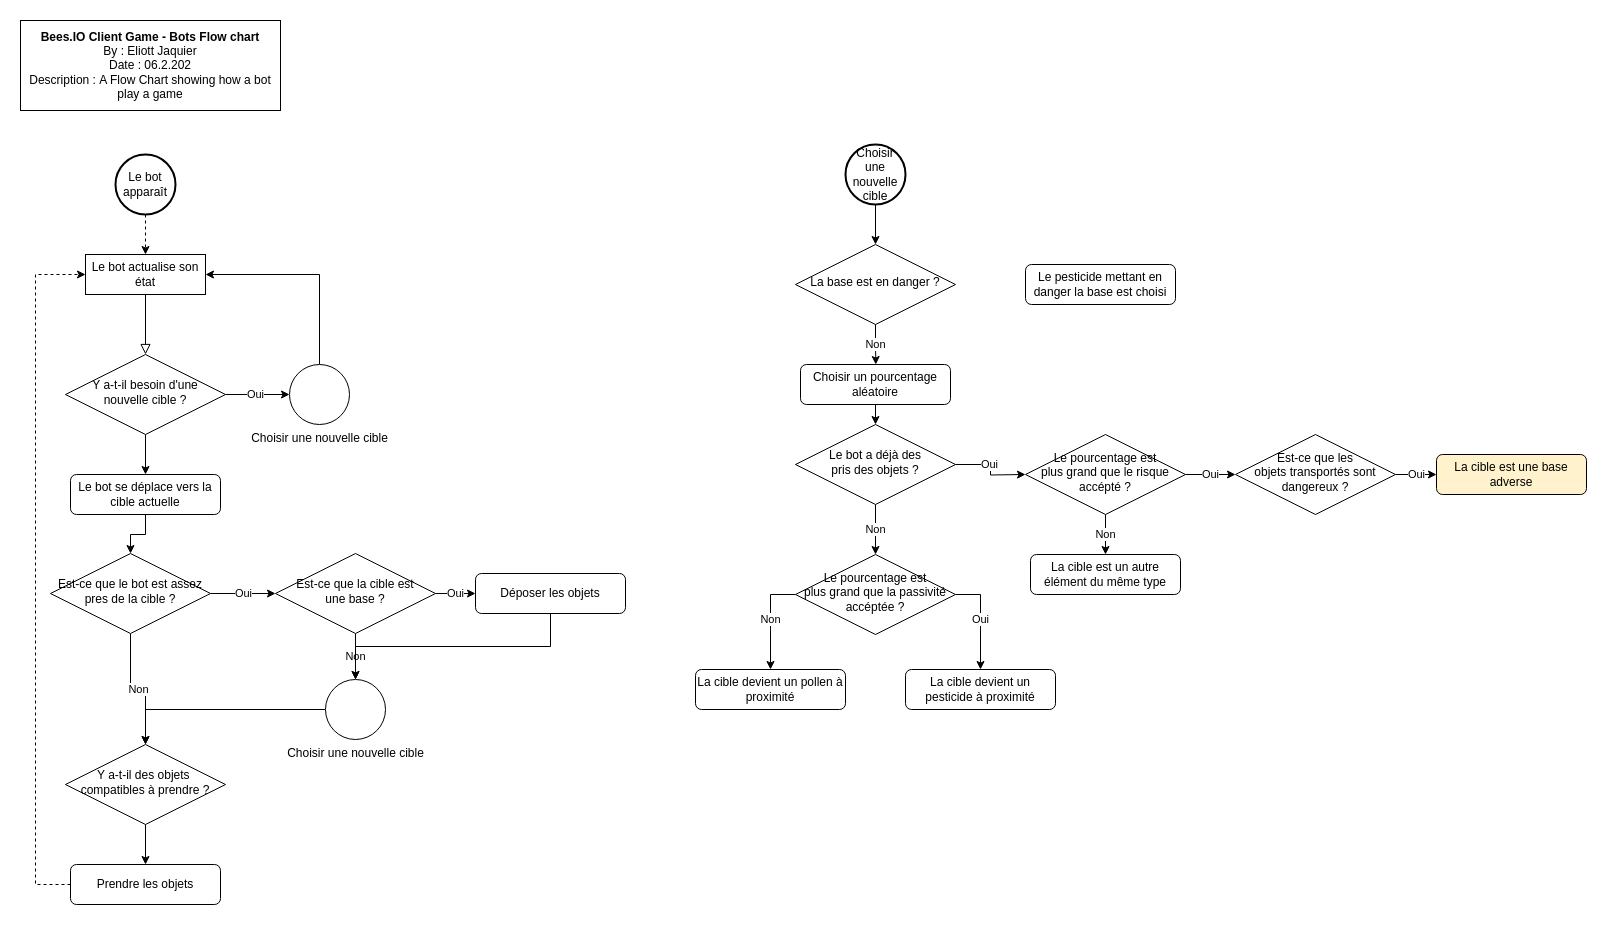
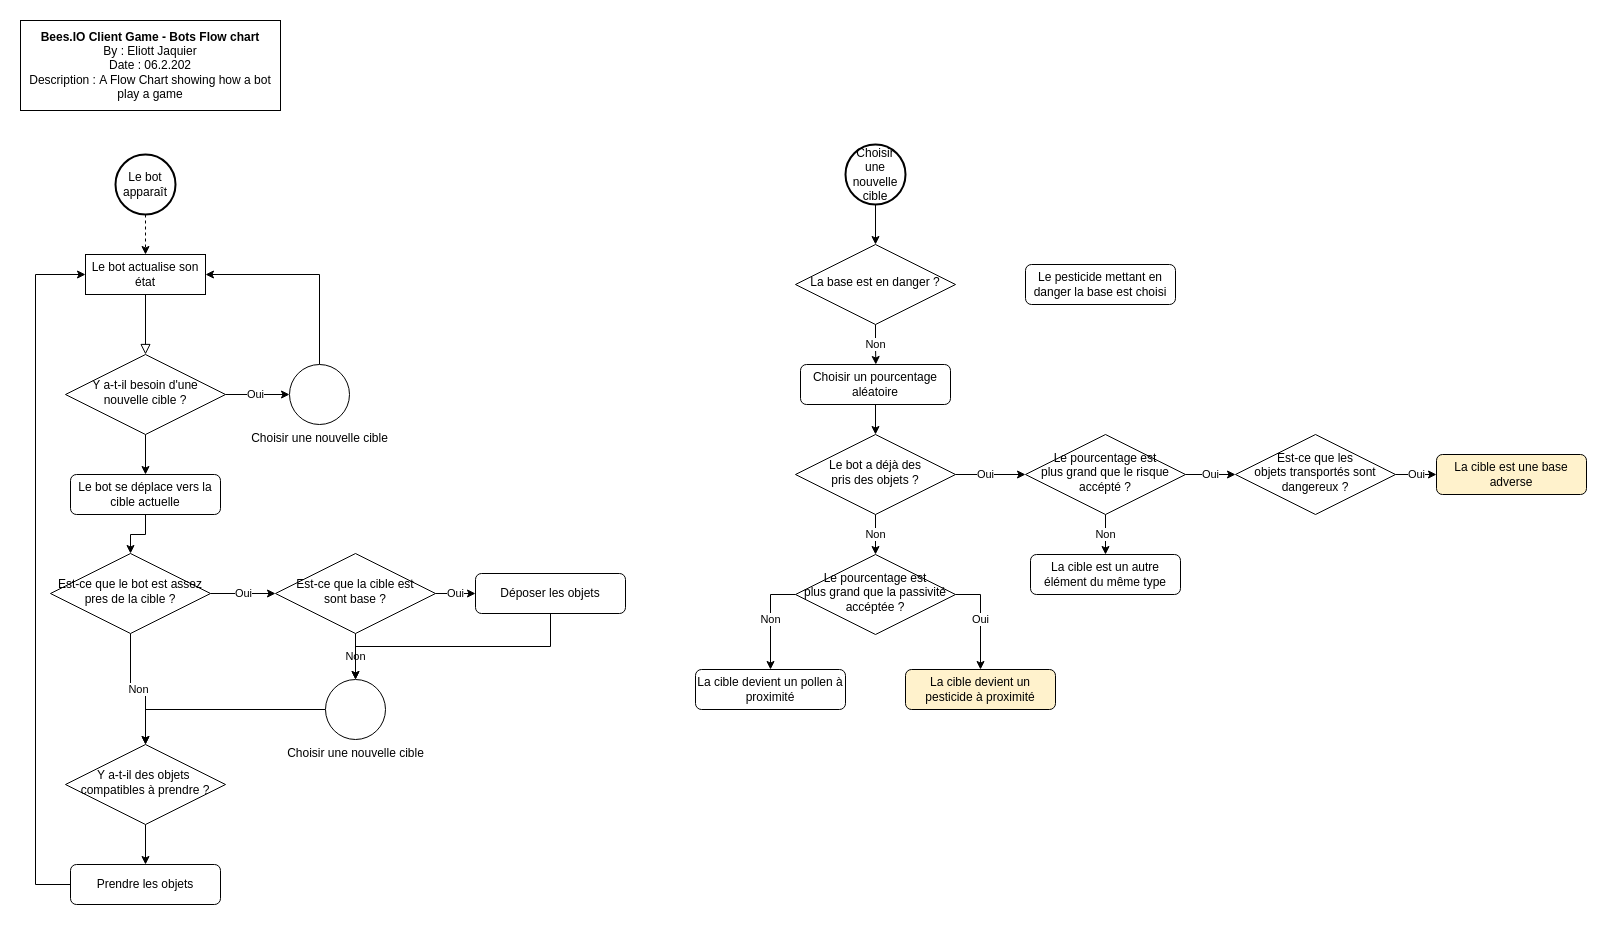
(876, 465) -> (876, 475)
(36, 575) -> (36, 575)
(356, 592) -> (356, 592)
(981, 690) -> (981, 690)
